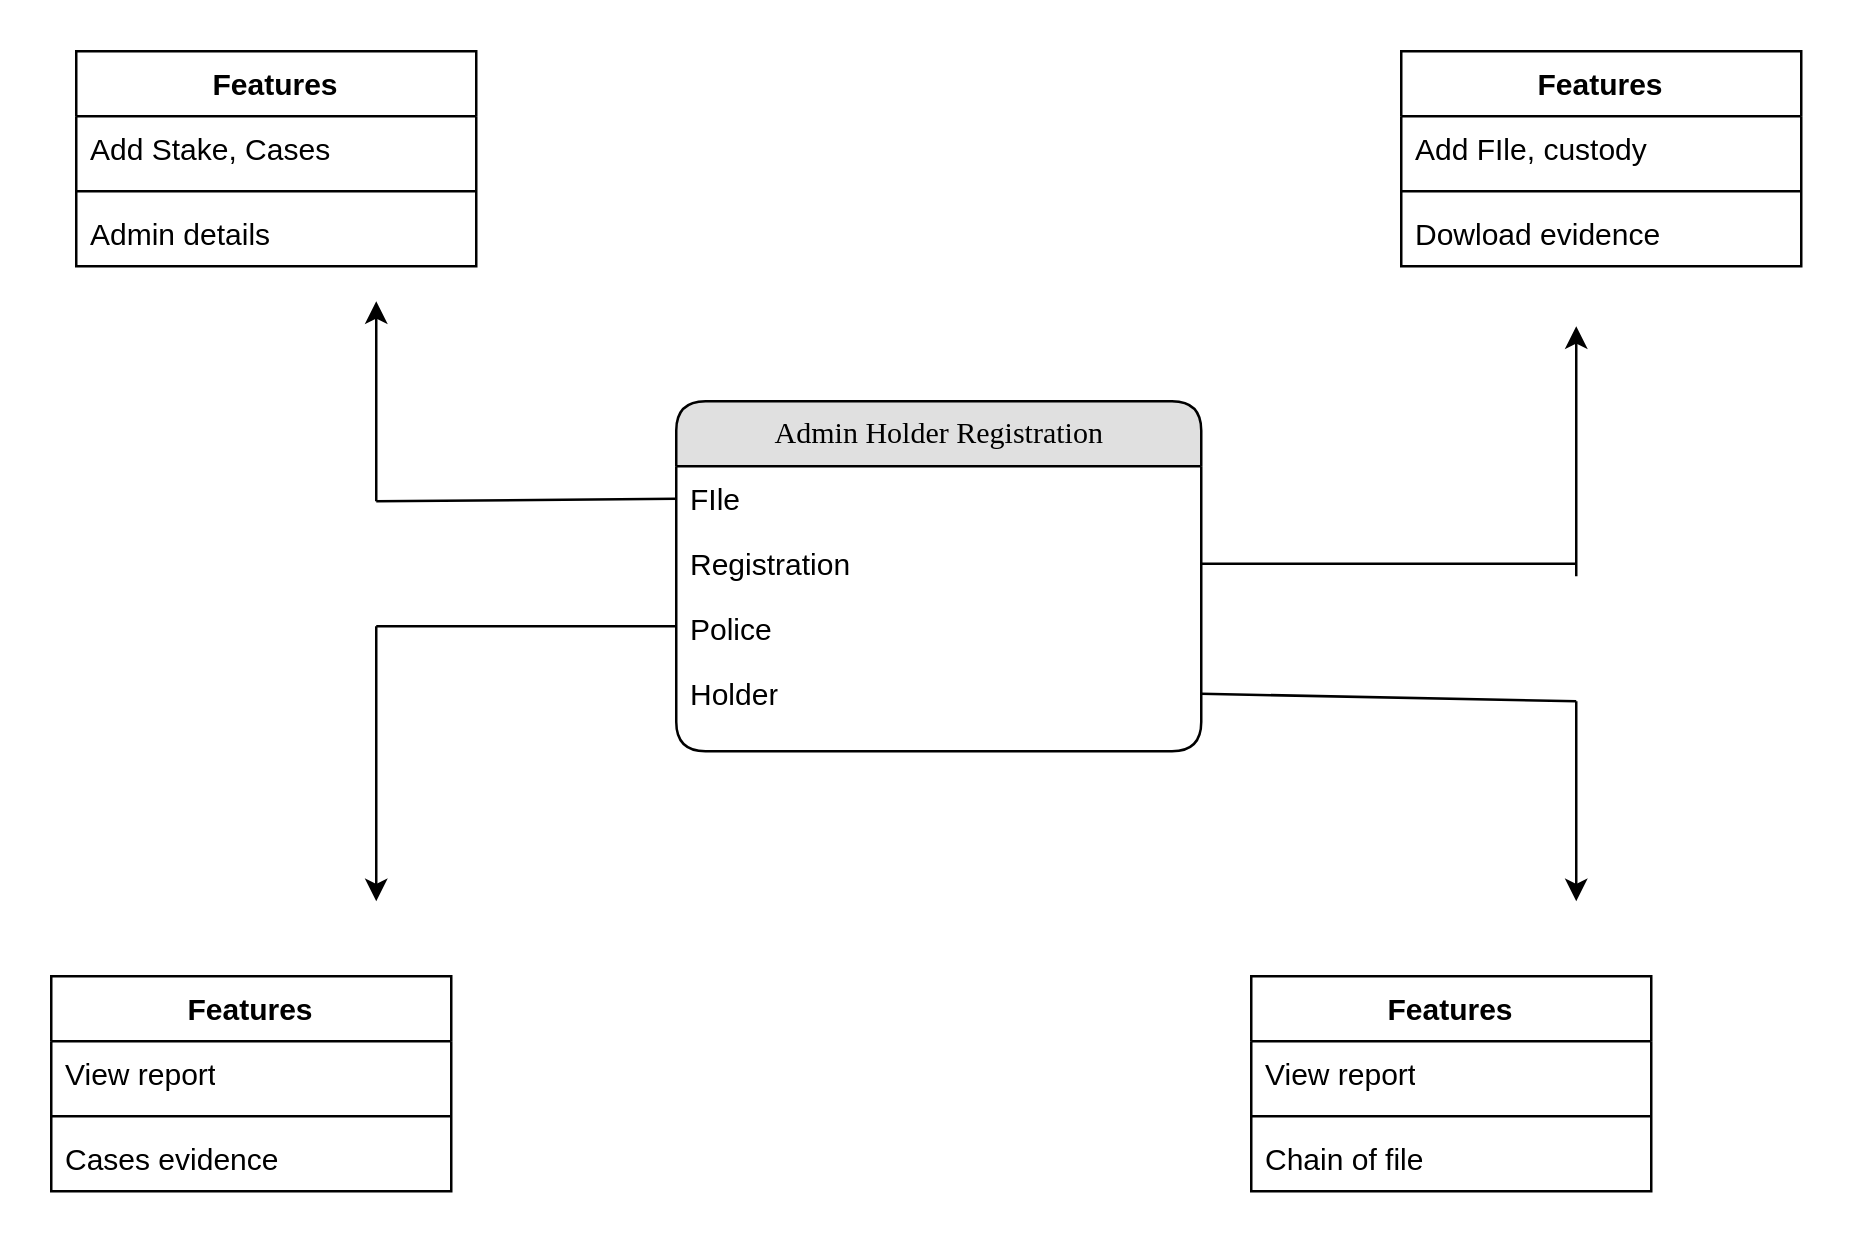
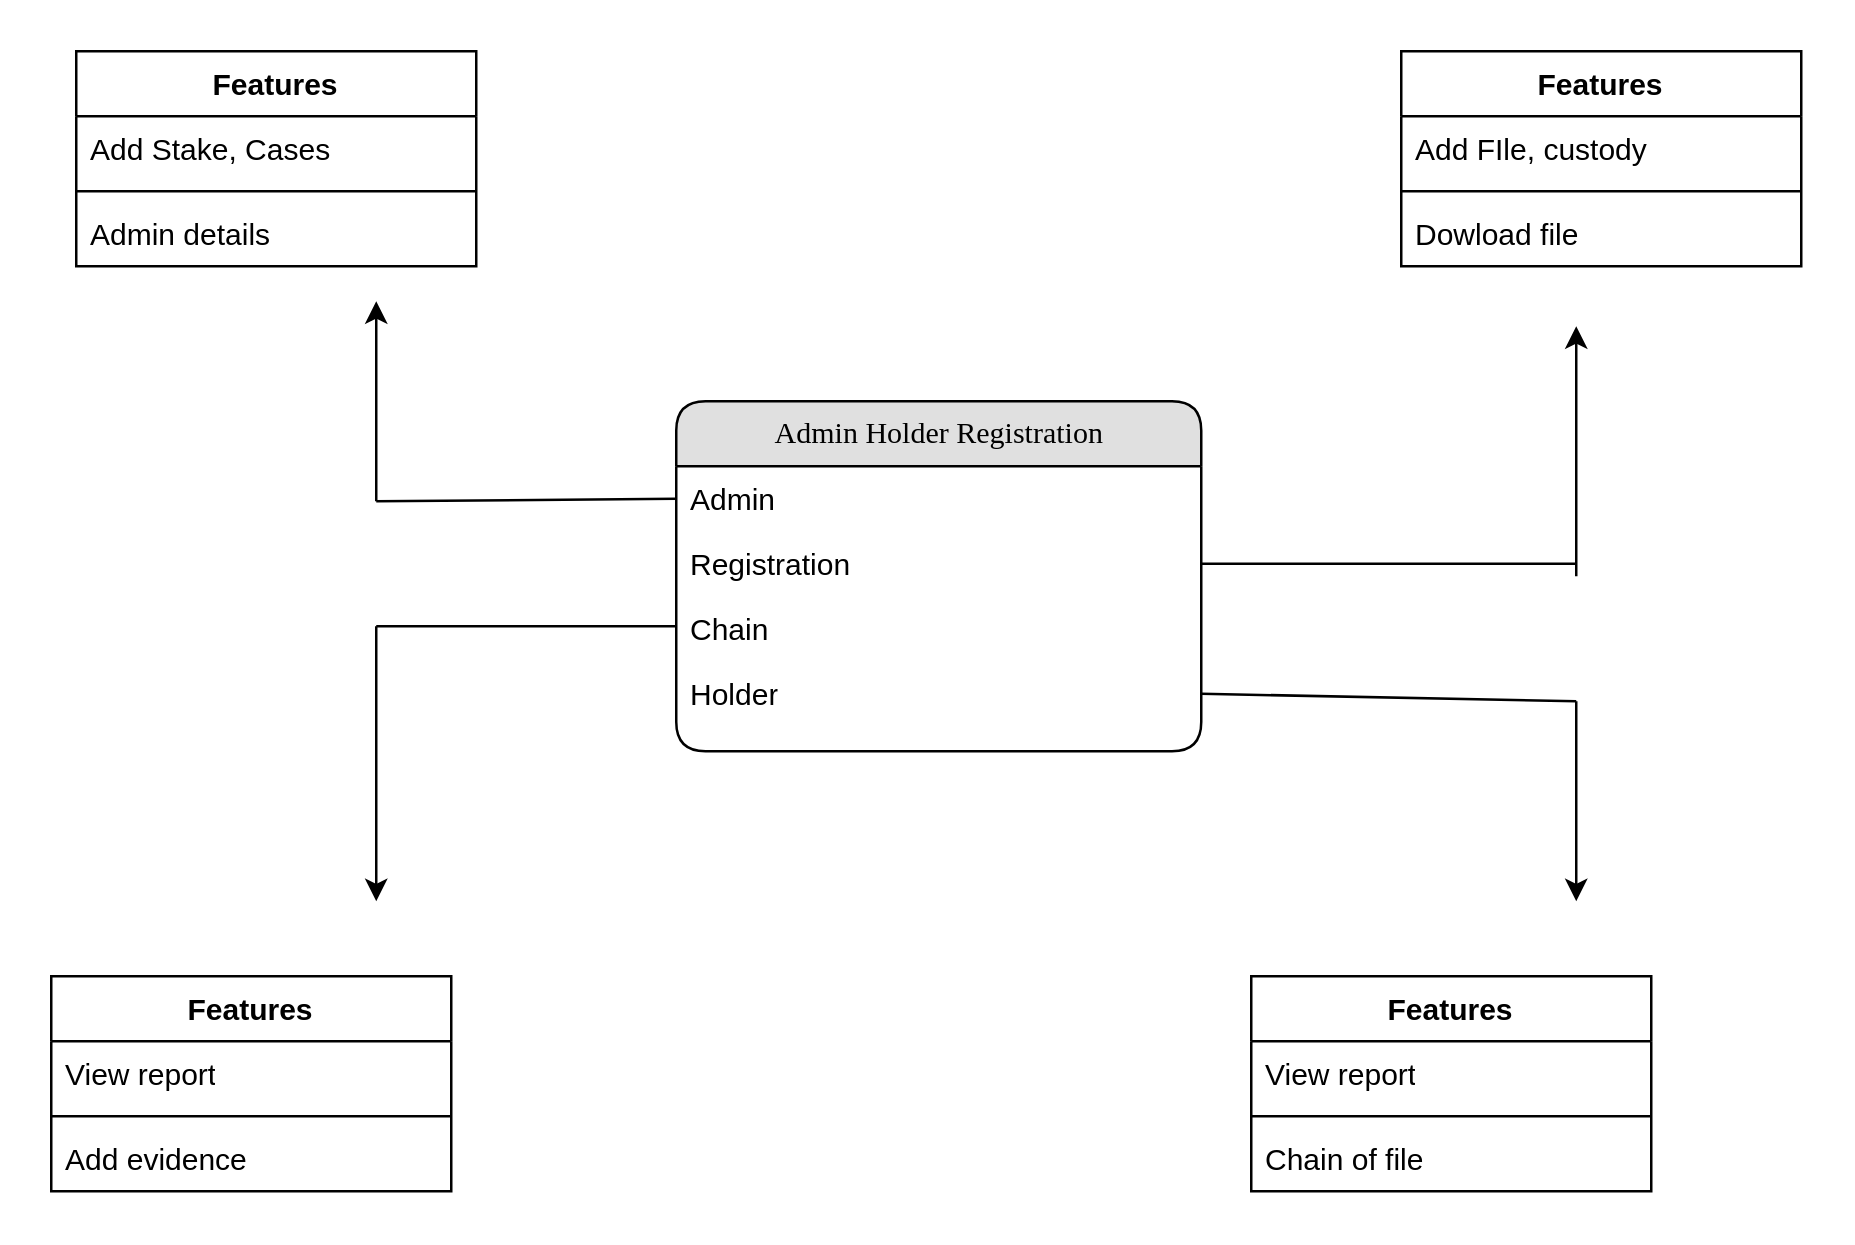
(1539, 237) -> (1501, 237)
(721, 502) -> (729, 502)
(734, 632) -> (729, 632)
(176, 1162) -> (159, 1162)
